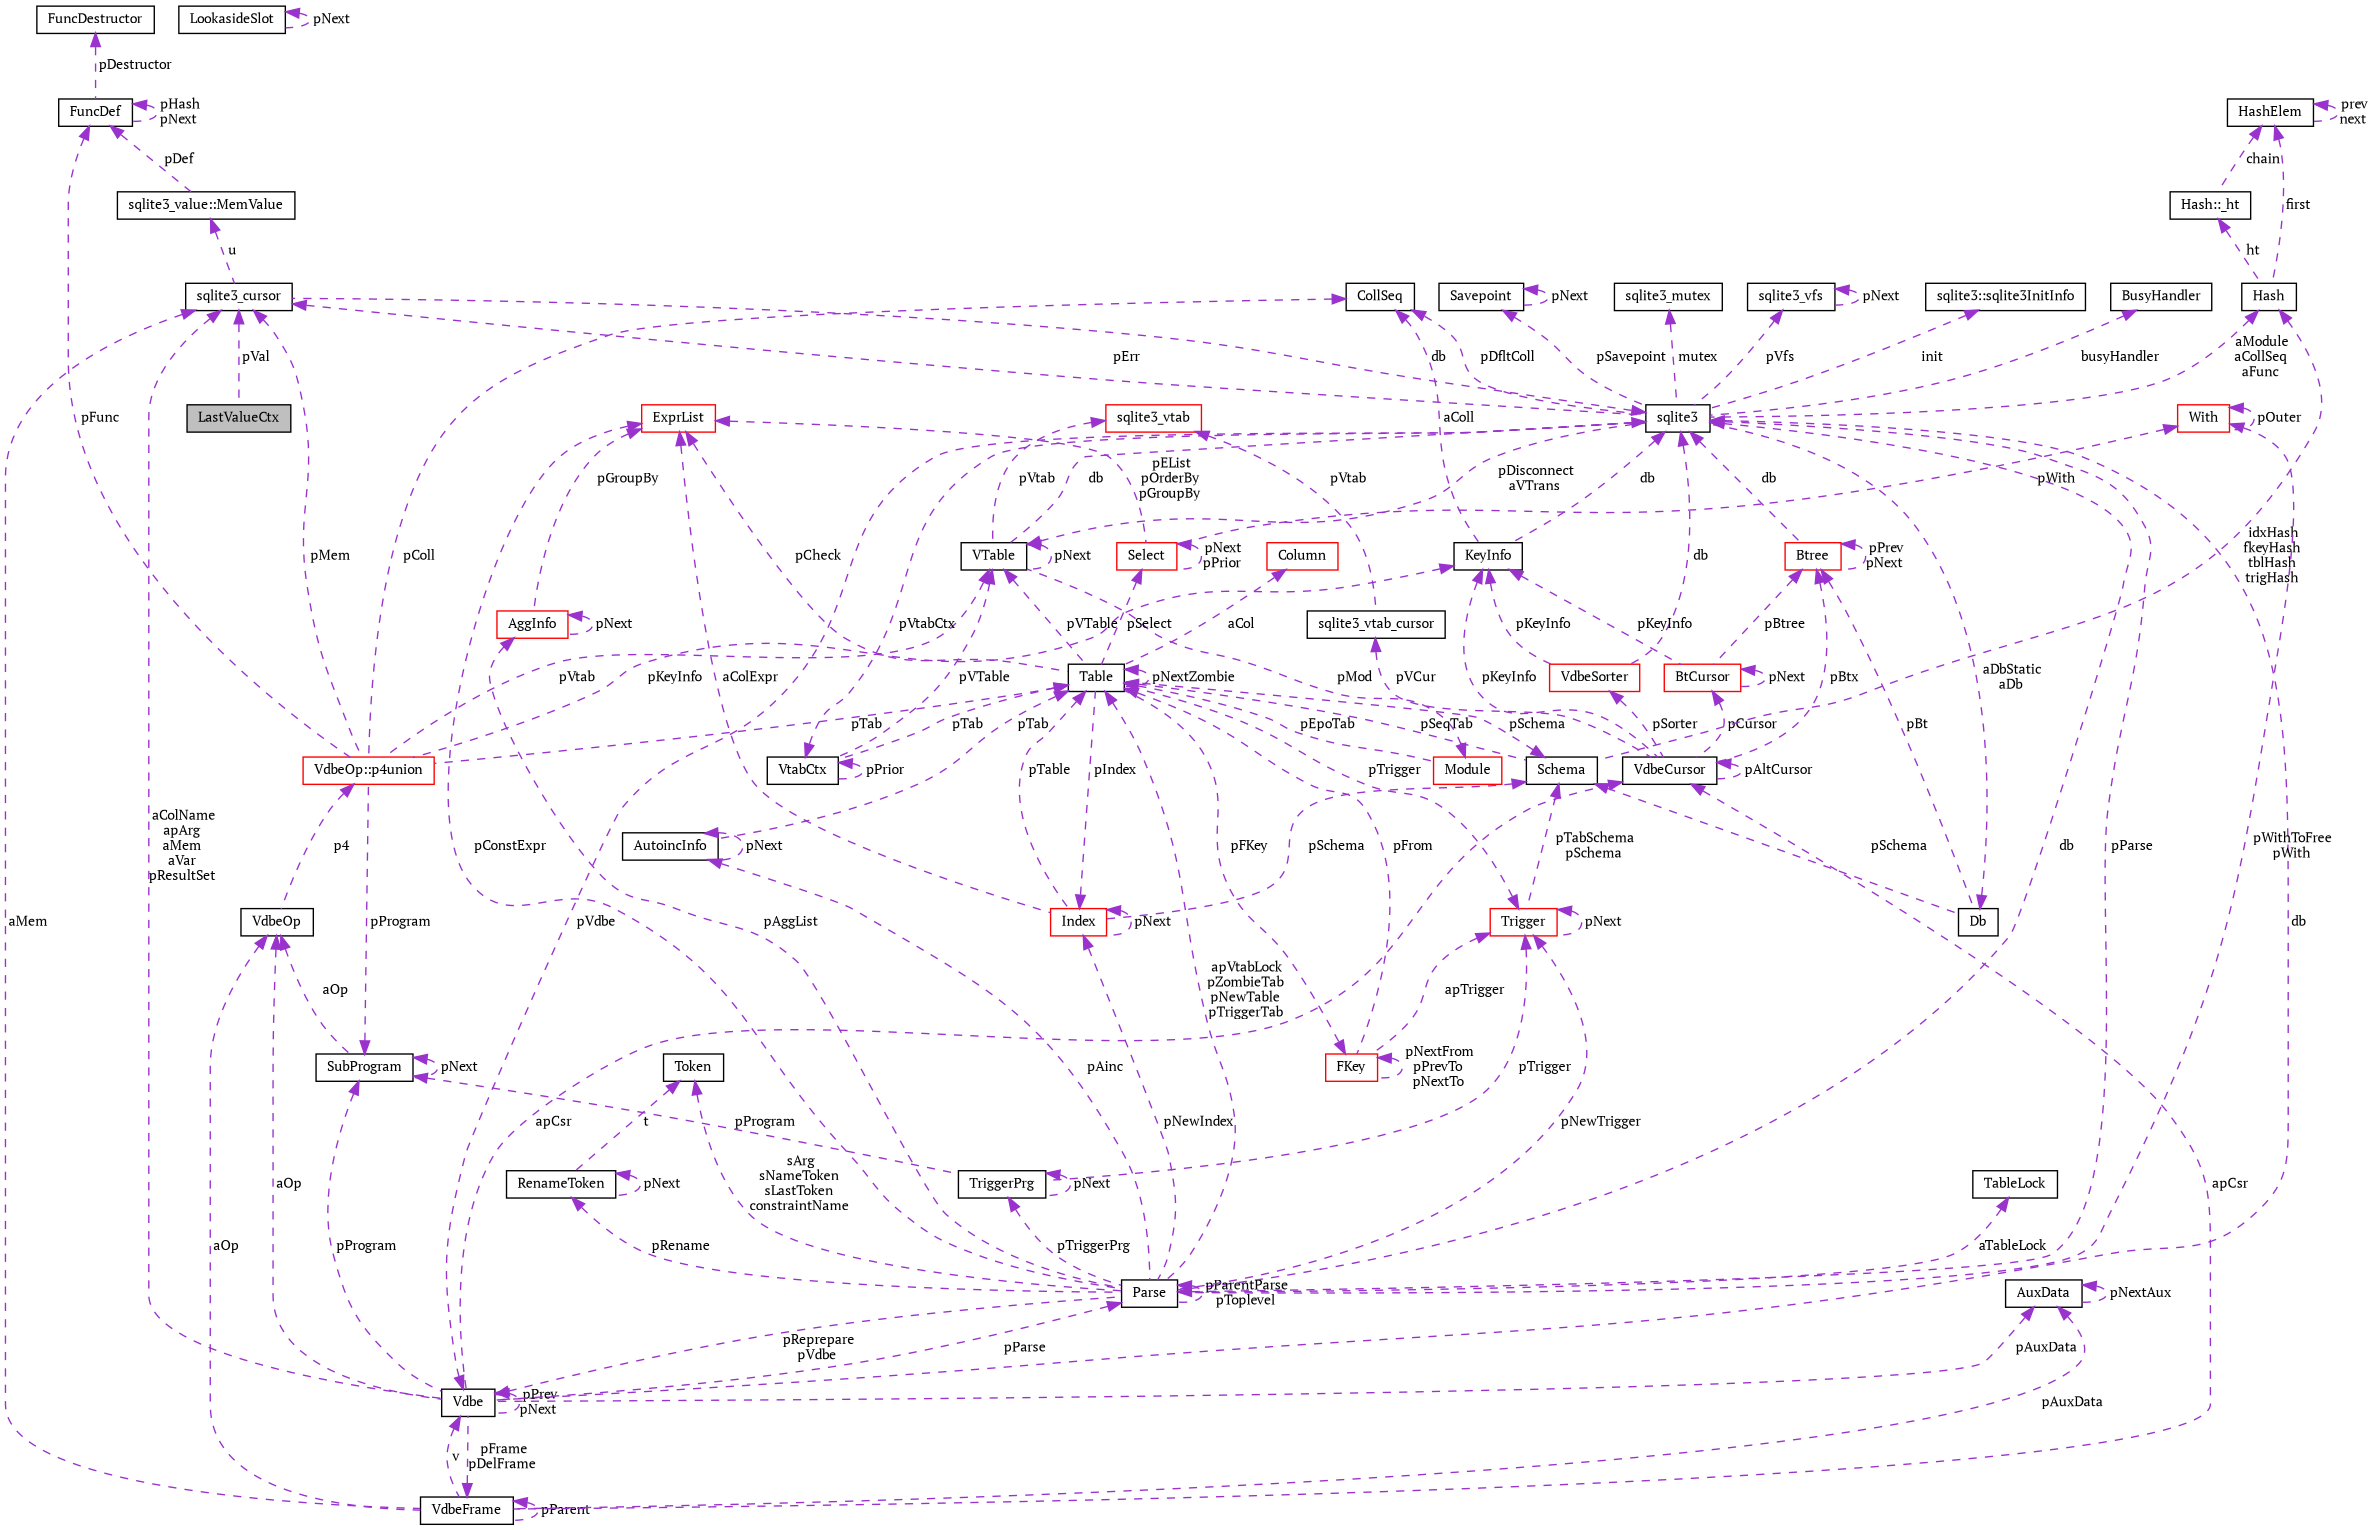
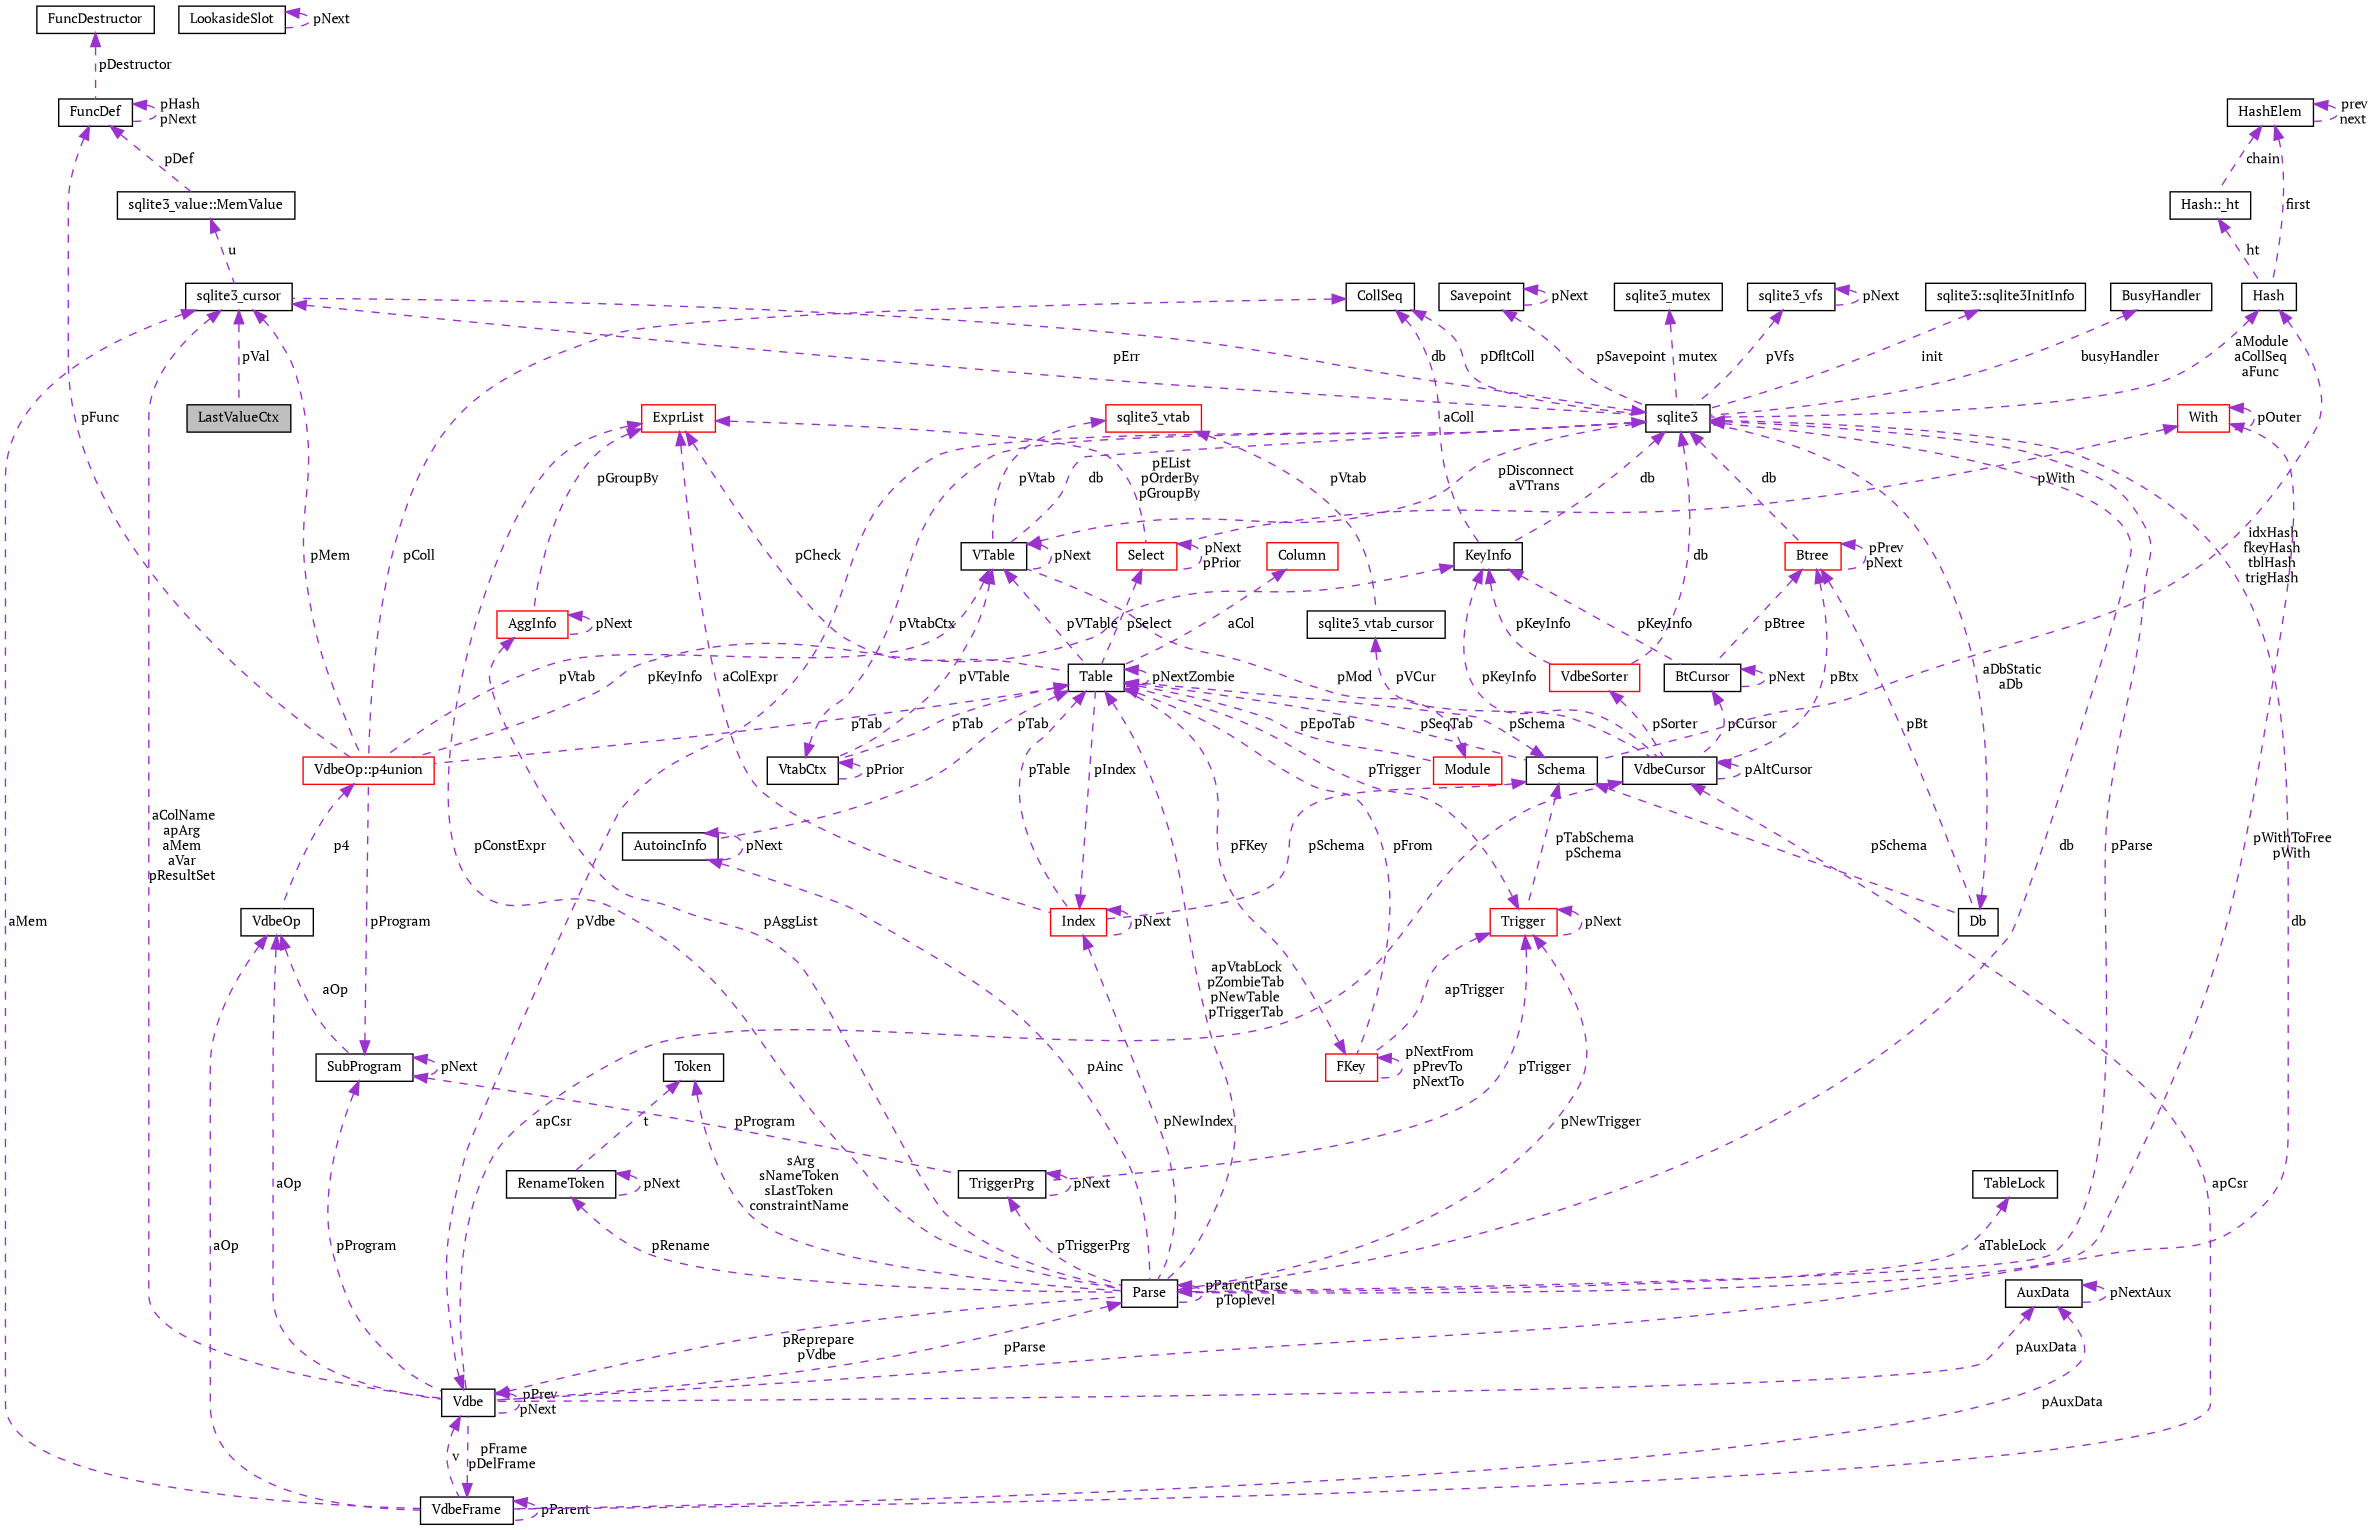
(1703, 678) -> (1703, 678)
